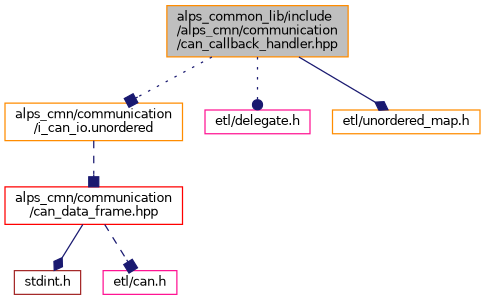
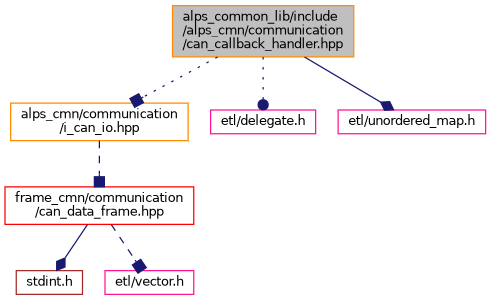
(94, 122) -> (99, 122)
(406, 122) -> (412, 122)
(94, 206) -> (99, 206)
(140, 282) -> (149, 282)
